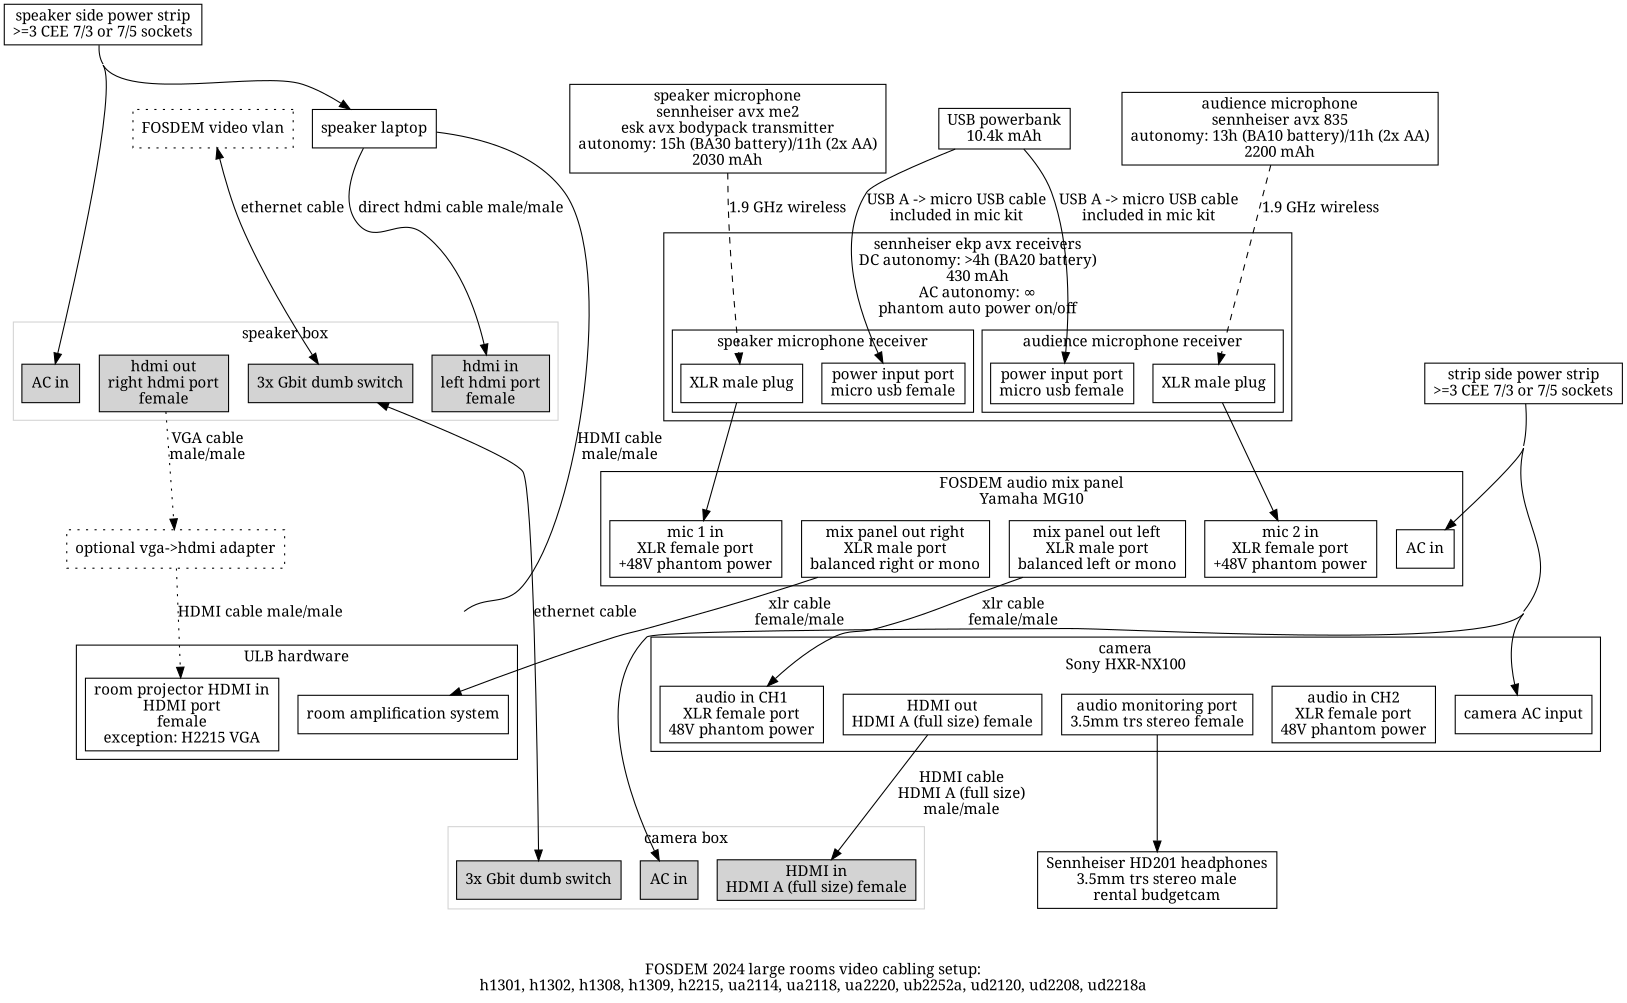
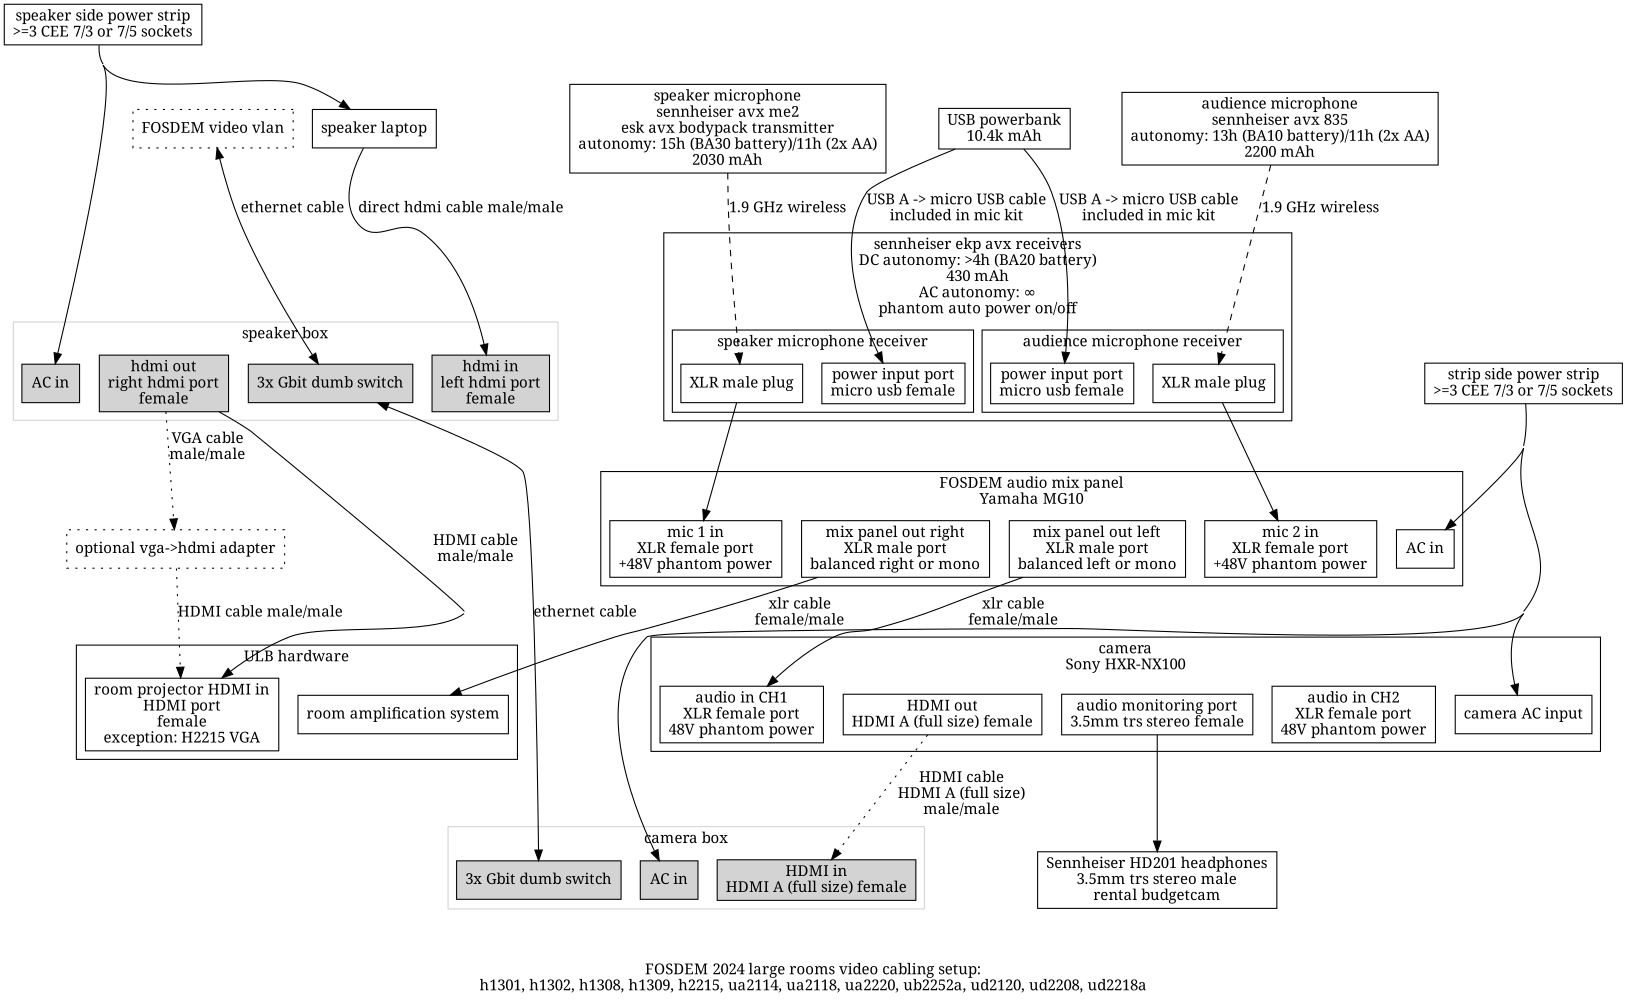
(587, 353) -> (344, 508)
(883, 793) -> (883, 793)
